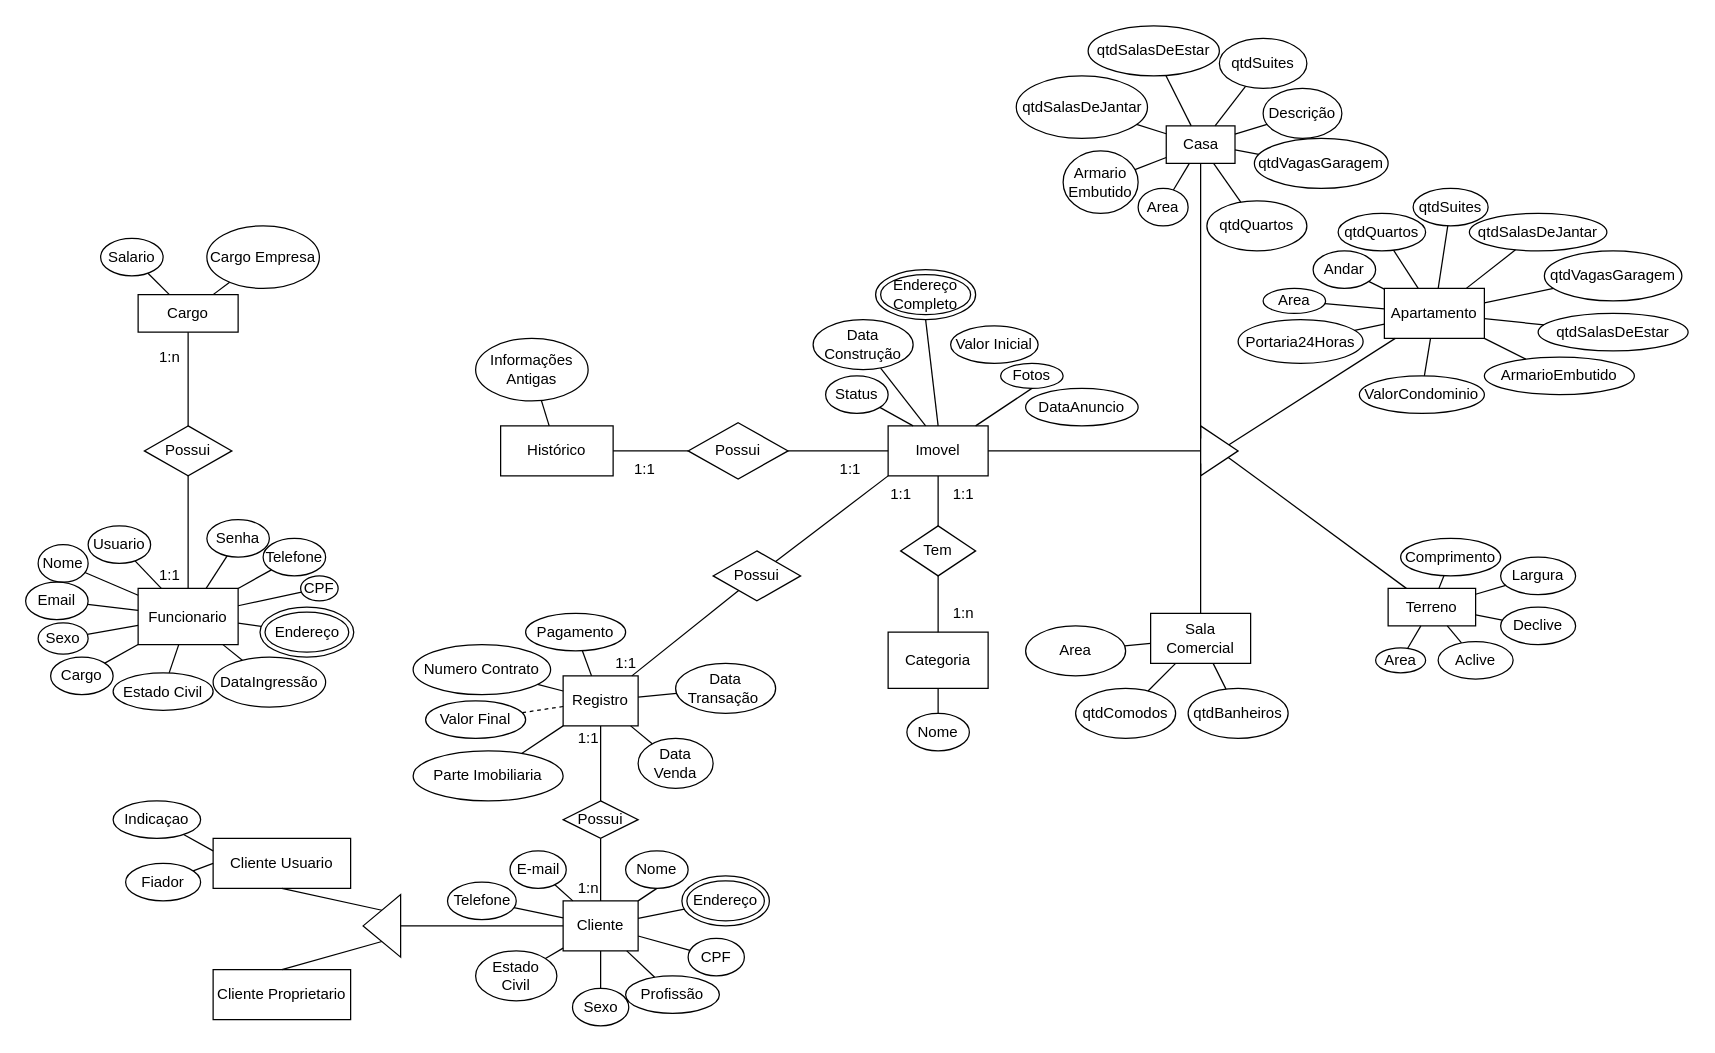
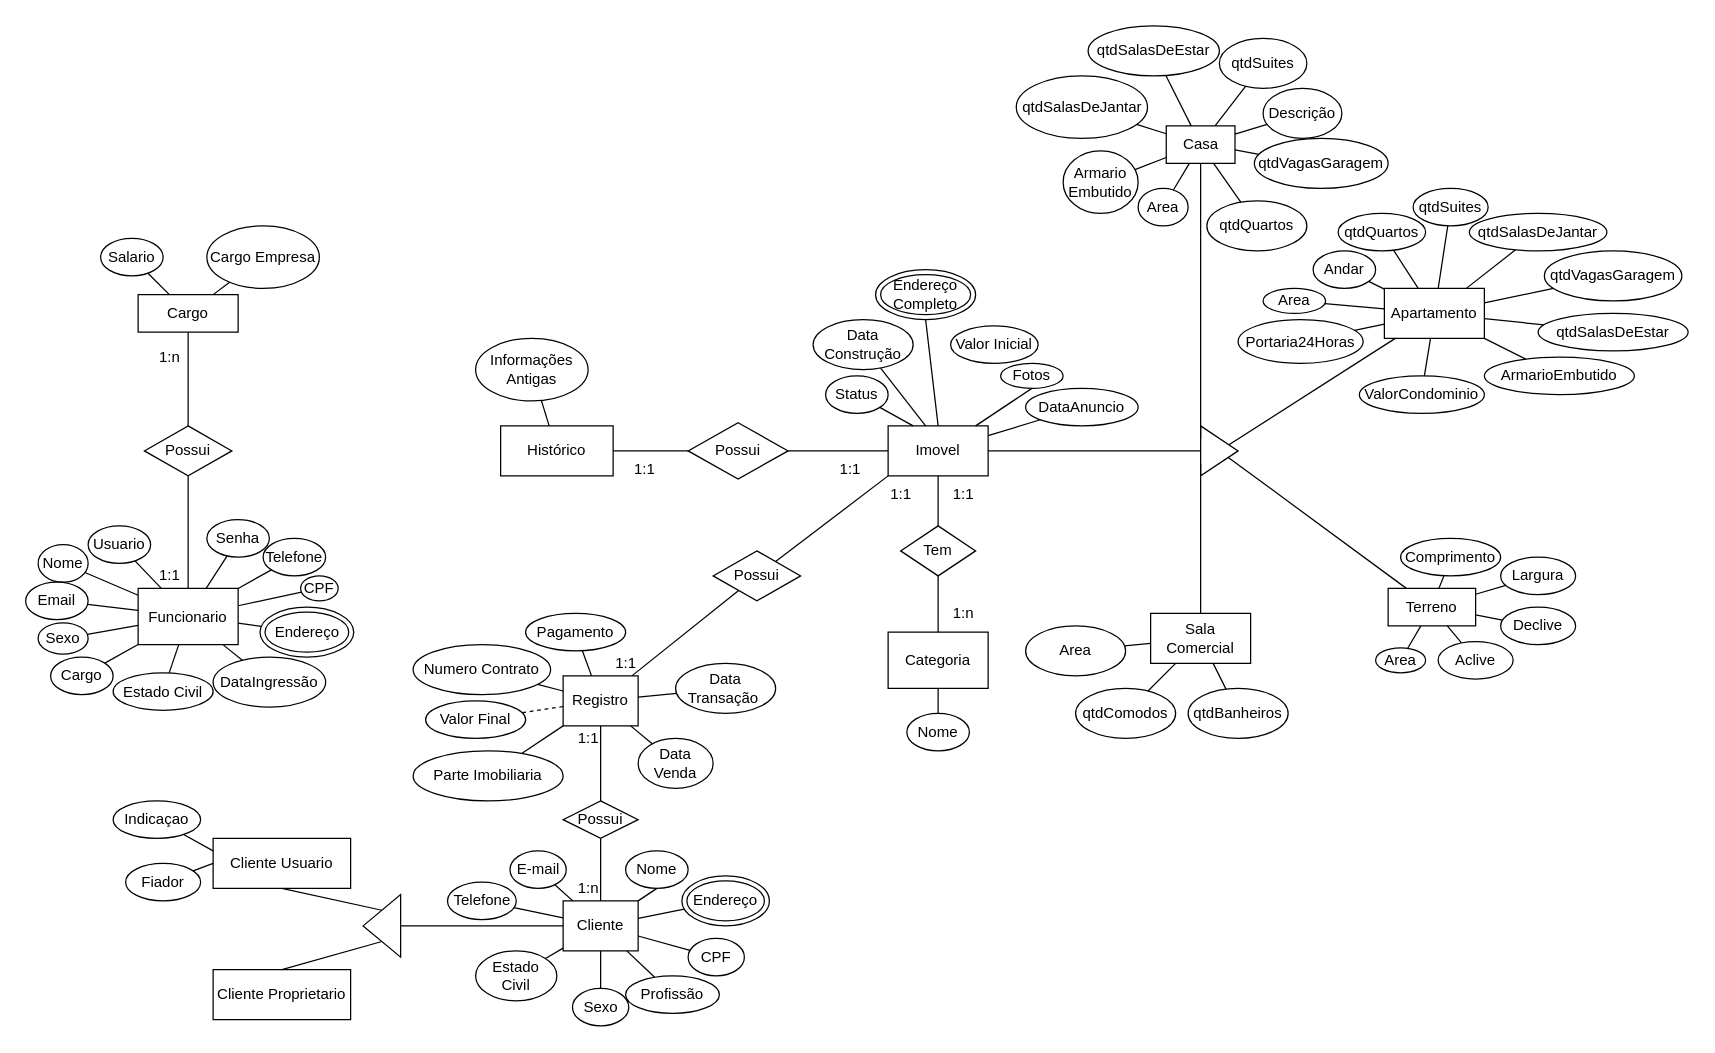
none -> (1014, 427)
